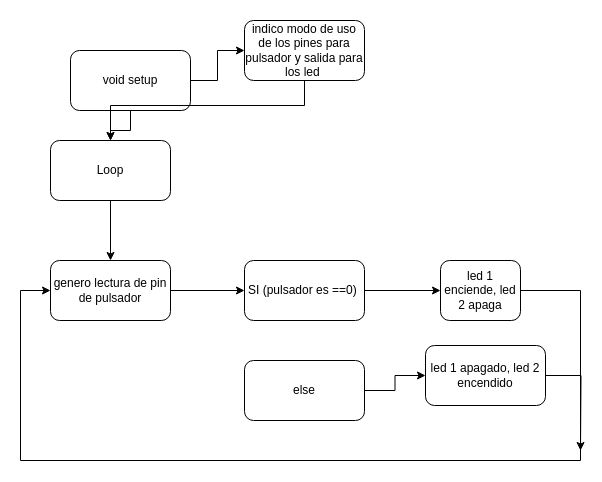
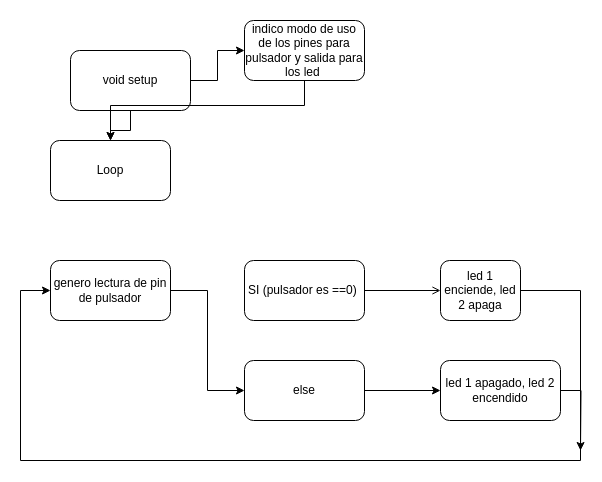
(111, 227) -> none
(223, 291) -> none
(432, 291) -> (434, 291)
none -> (208, 356)
(486, 376) -> (501, 391)
